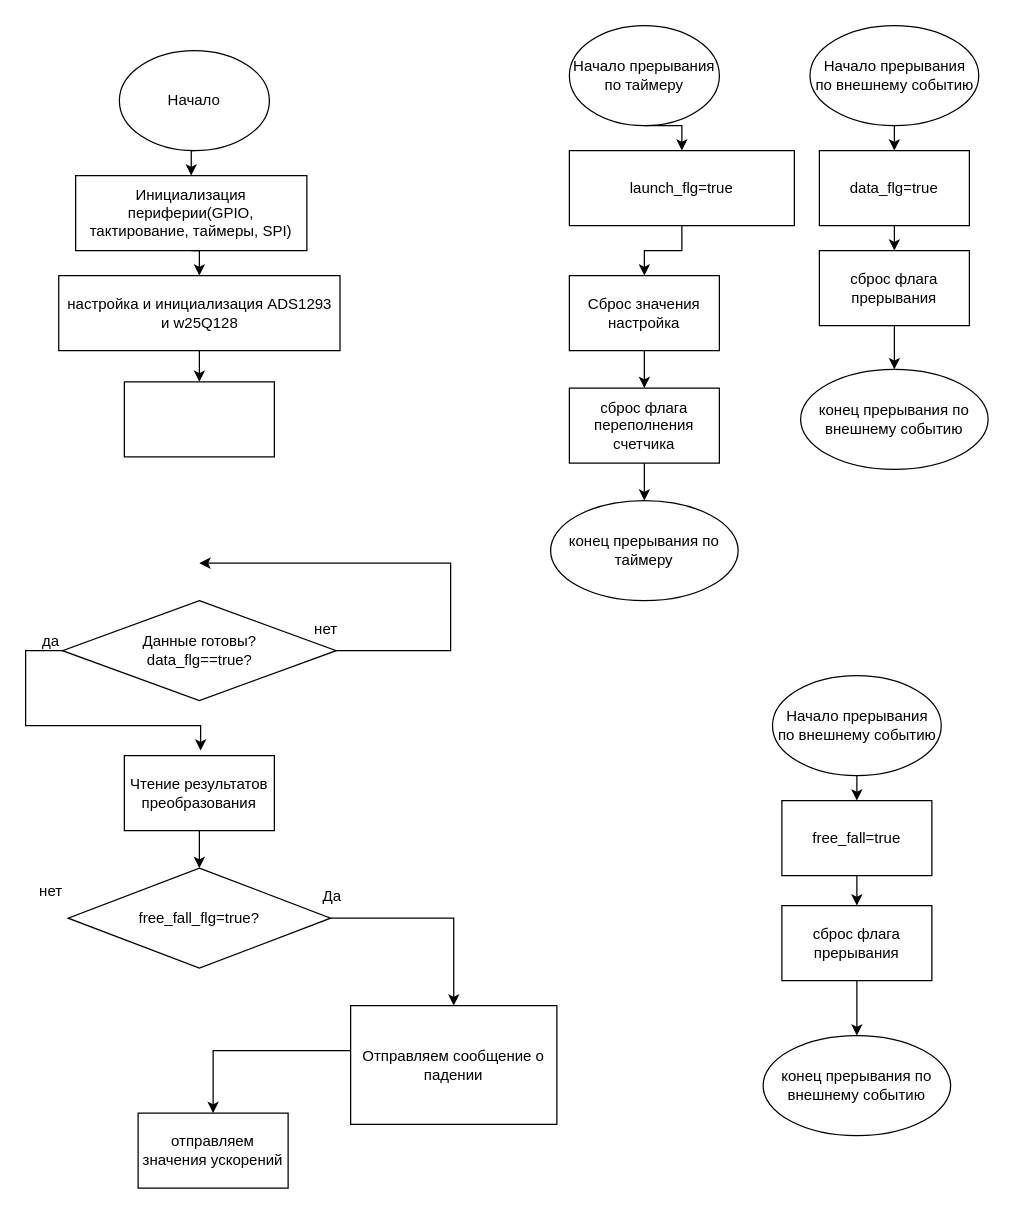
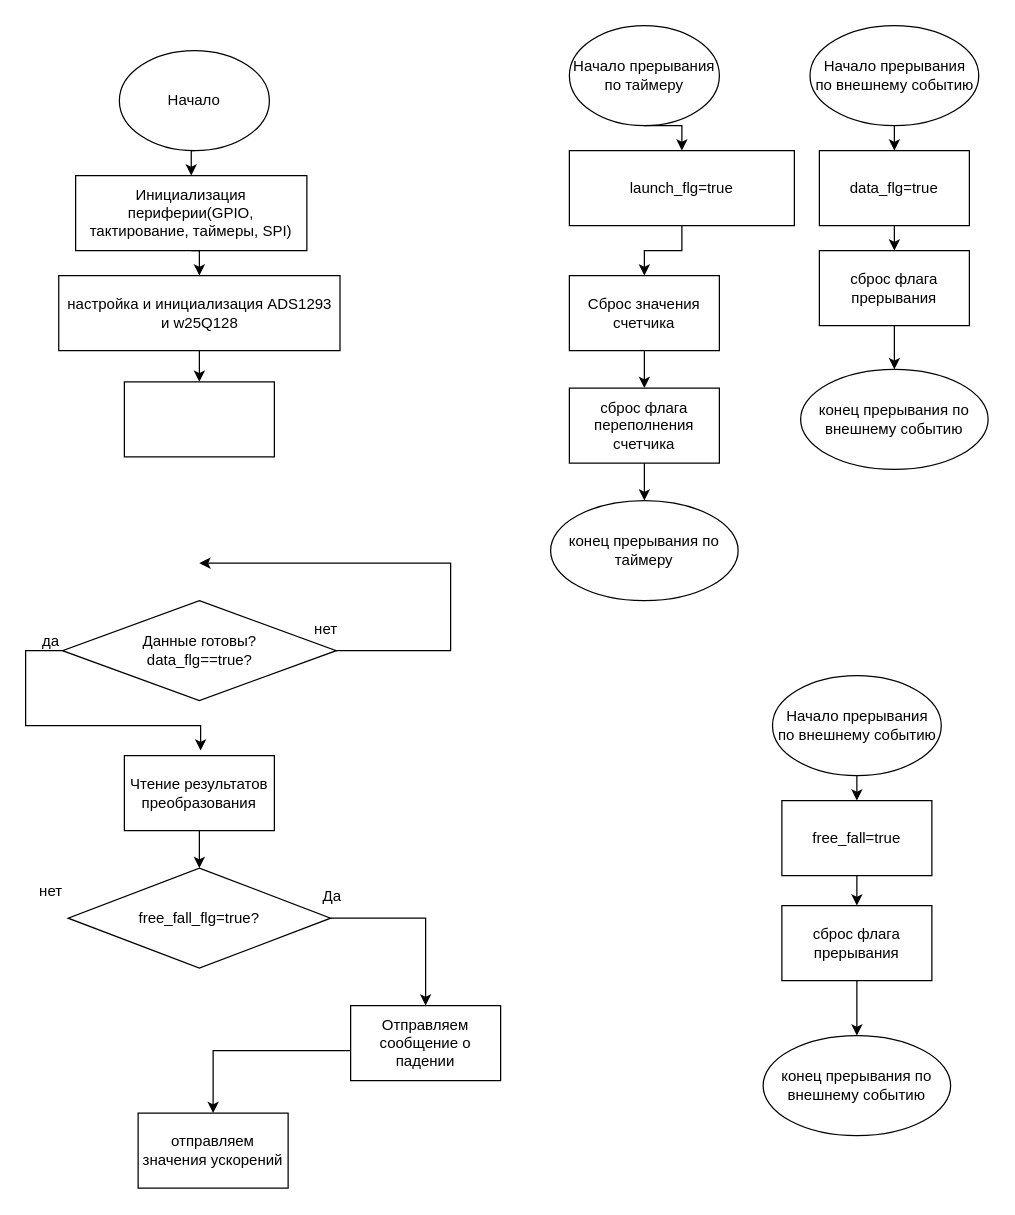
(644, 313) -> (644, 313)
(454, 1065) -> (426, 1043)
